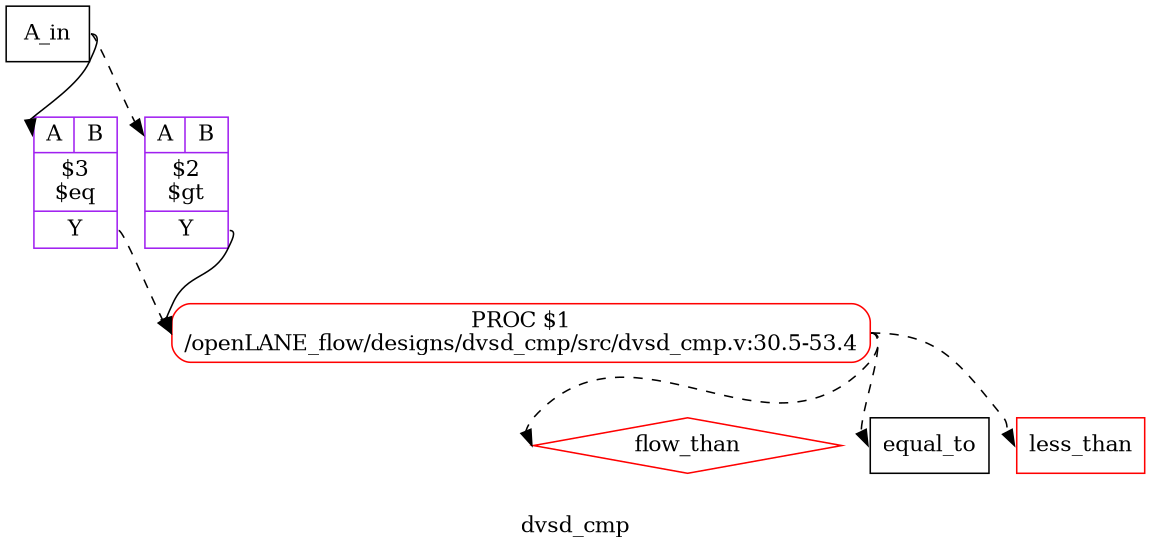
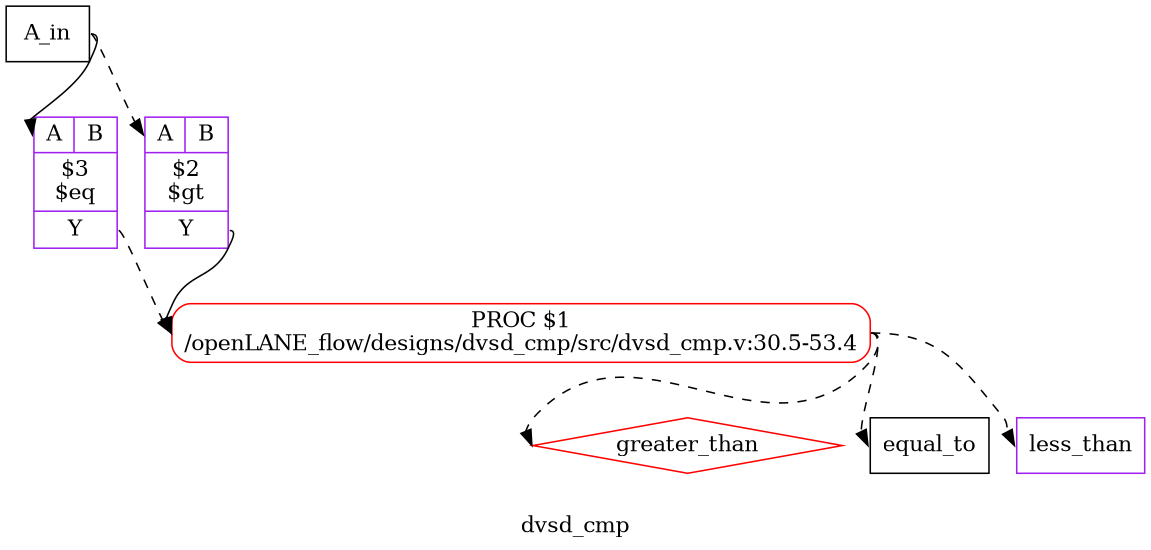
(688, 446) -> (688, 446)
(1081, 446) -> (1081, 446)
